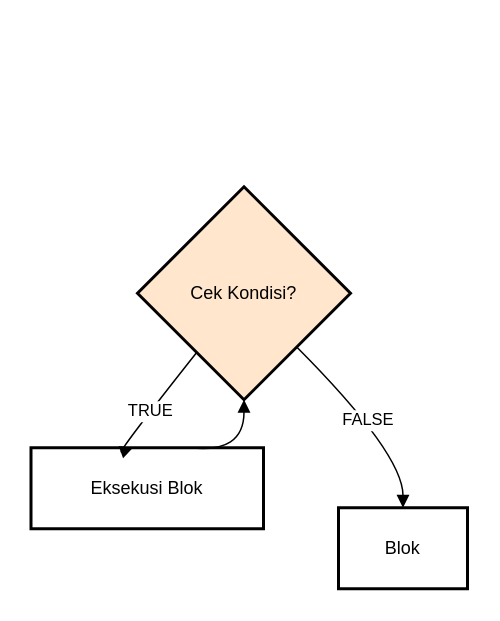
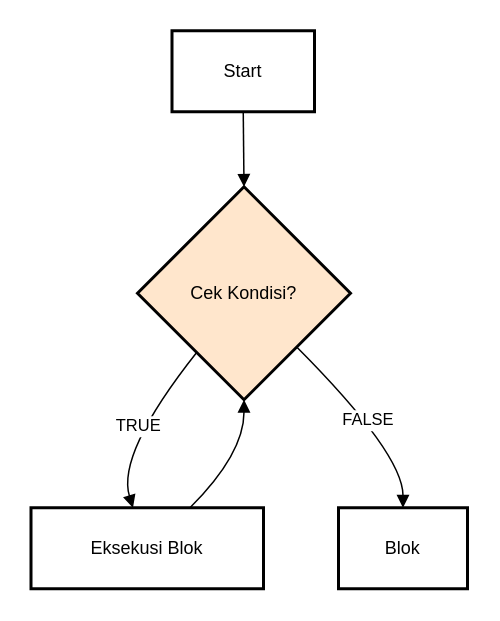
none -> (243, 71)
none -> (243, 144)
(147, 488) -> (147, 548)
